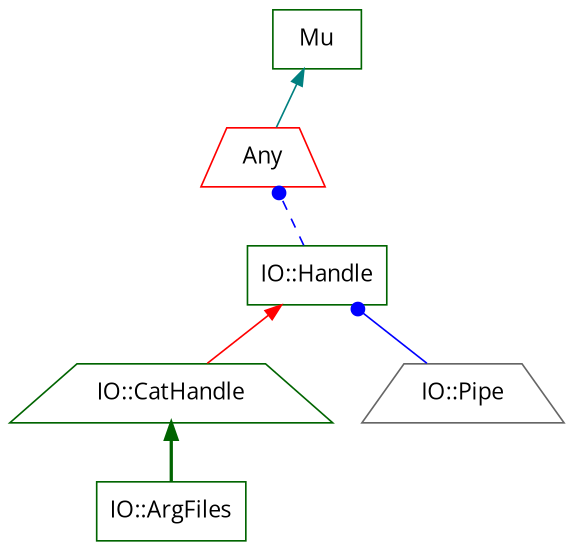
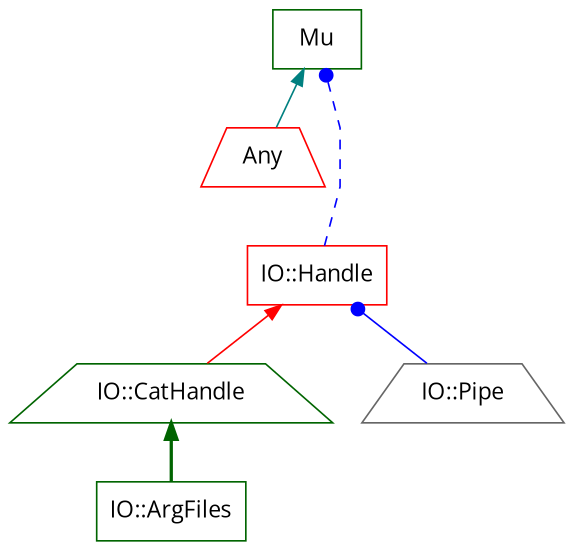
(293, 222) -> (340, 164)
(317, 275) -> (317, 275)
